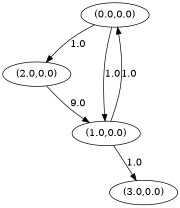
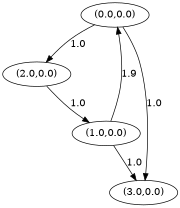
(104, 70) -> (146, 98)
(129, 74) -> (129, 74)
(78, 104) -> (78, 104)
